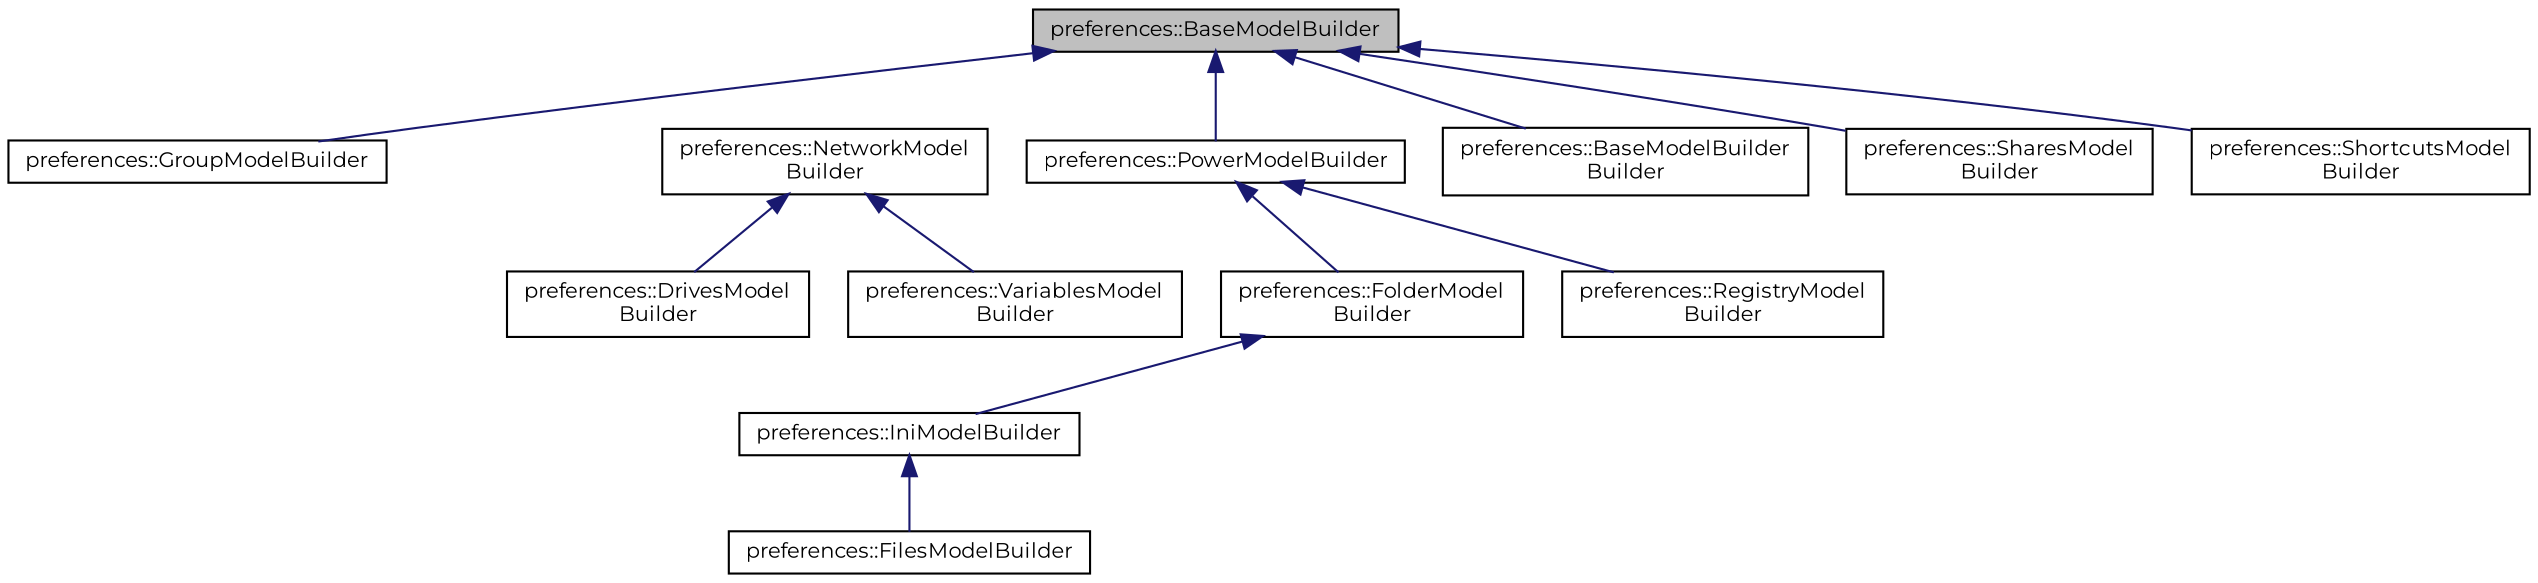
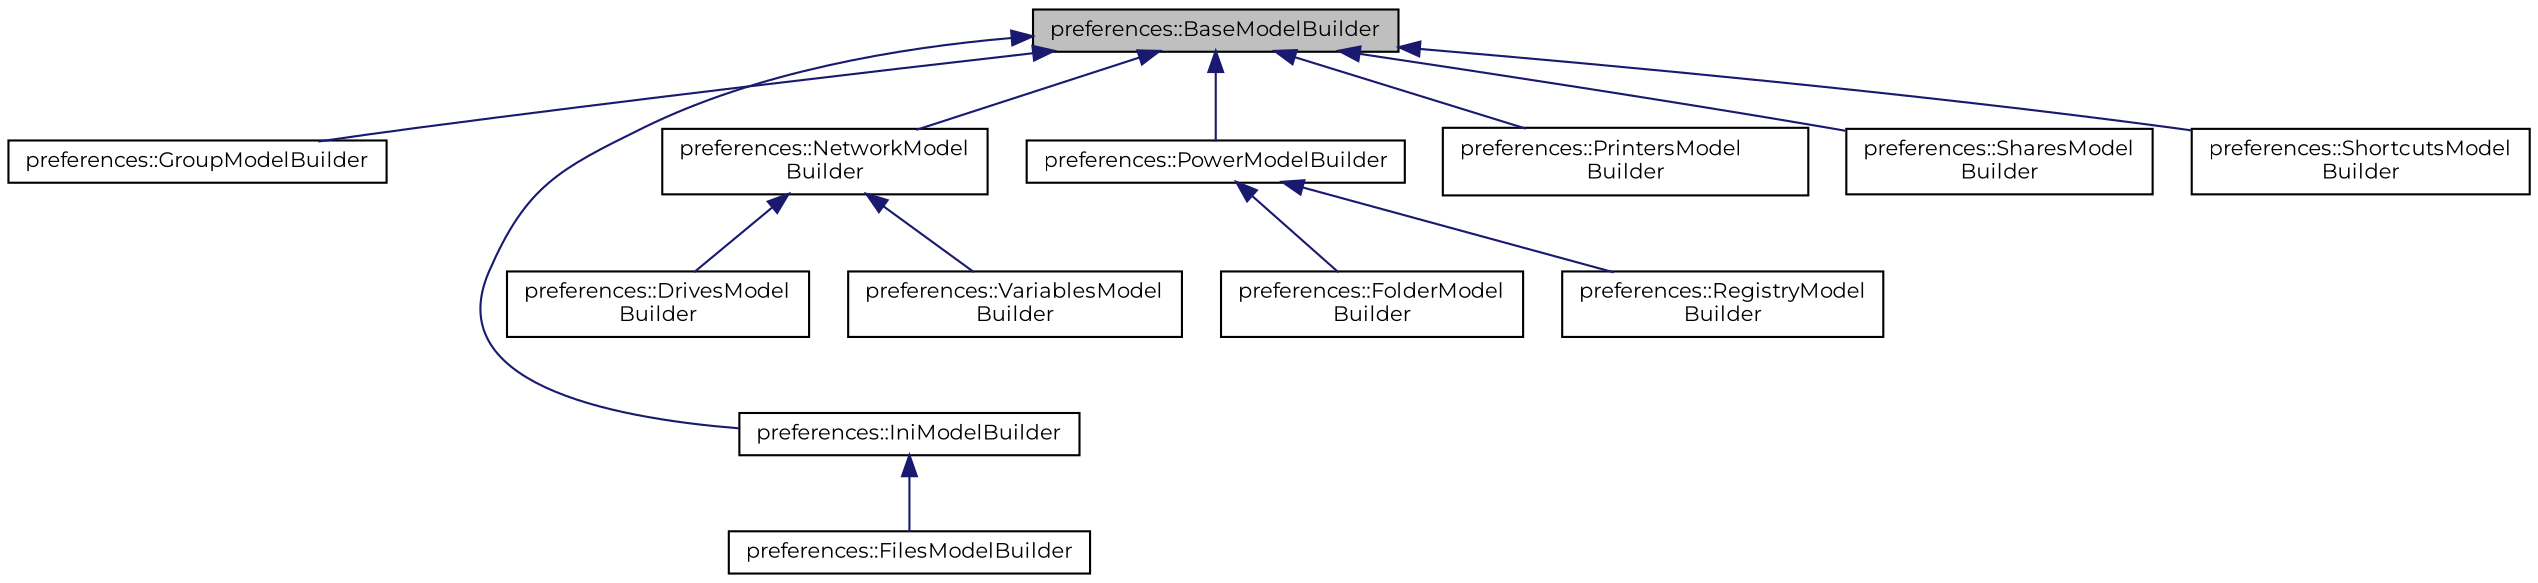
none -> (1028, 94)
(1626, 162) -> (1626, 162)
(1109, 378) -> (564, 171)
